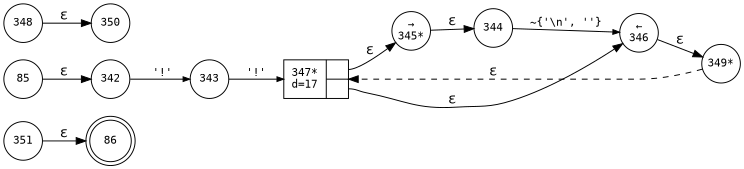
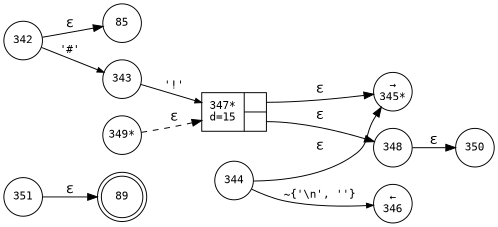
(447, 30) -> (328, 169)
(676, 47) -> none
(163, 73) -> (70, 50)
(62, 79) -> (68, 33)
(305, 84) -> (223, 117)
(487, 106) -> (316, 127)
(111, 141) -> (122, 197)
